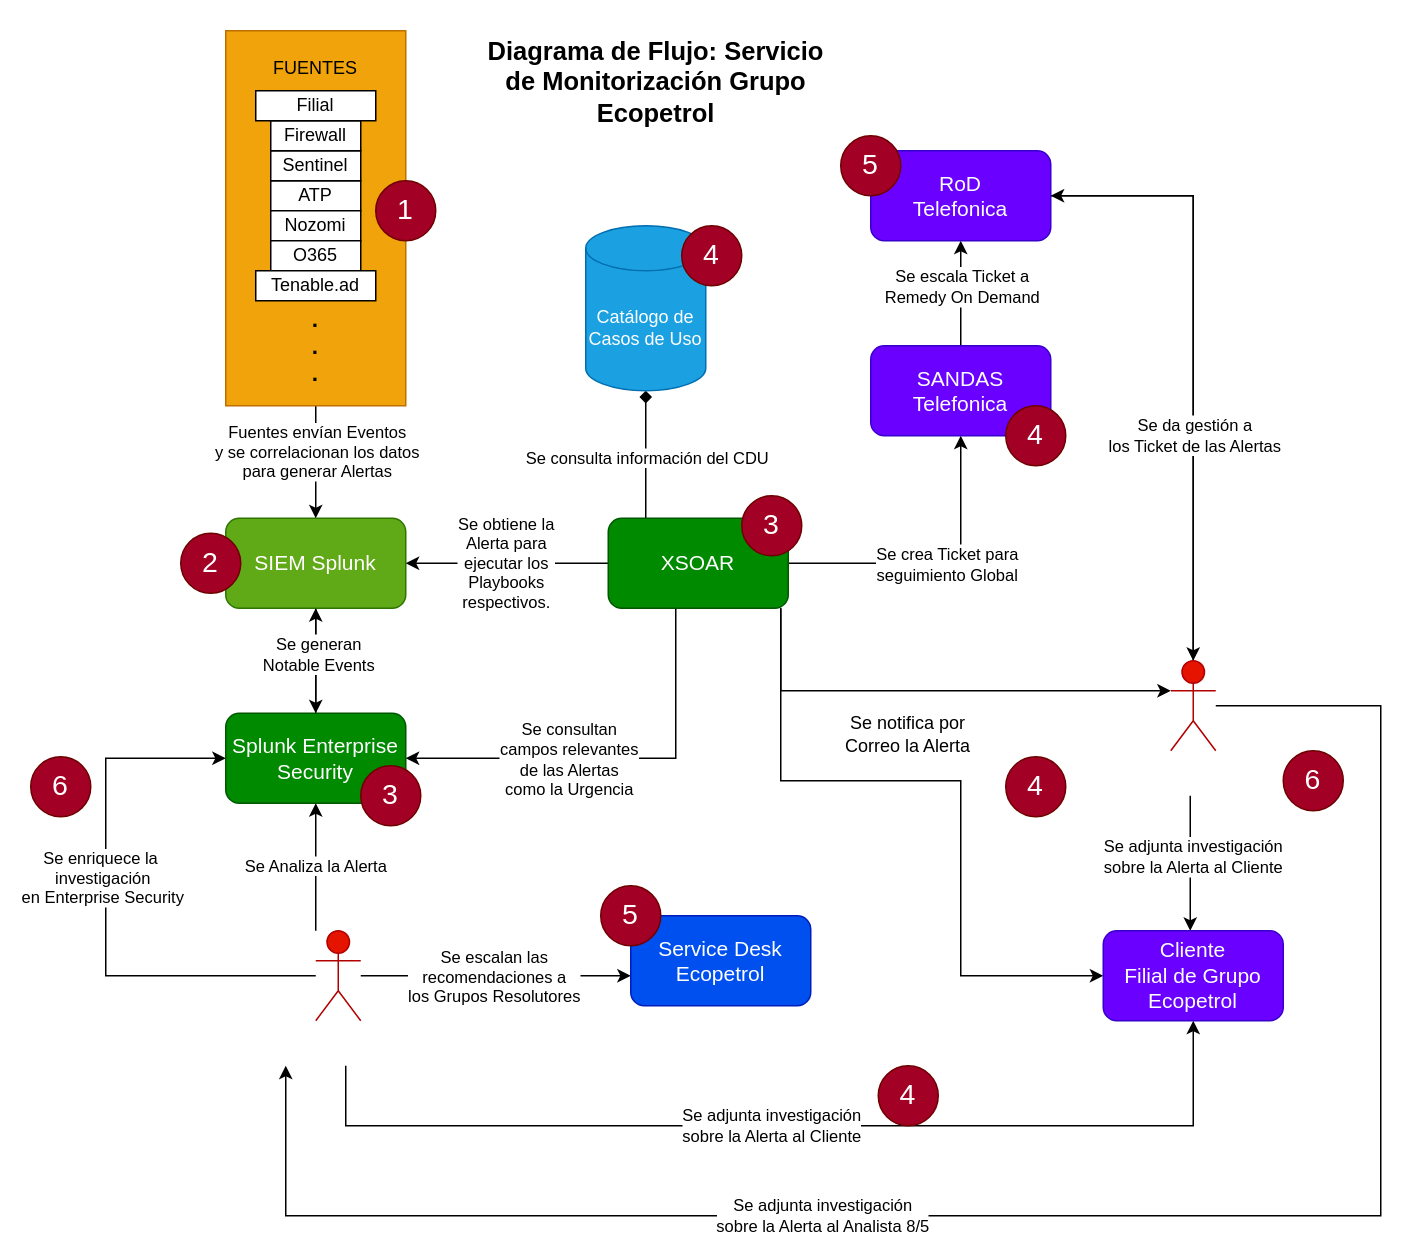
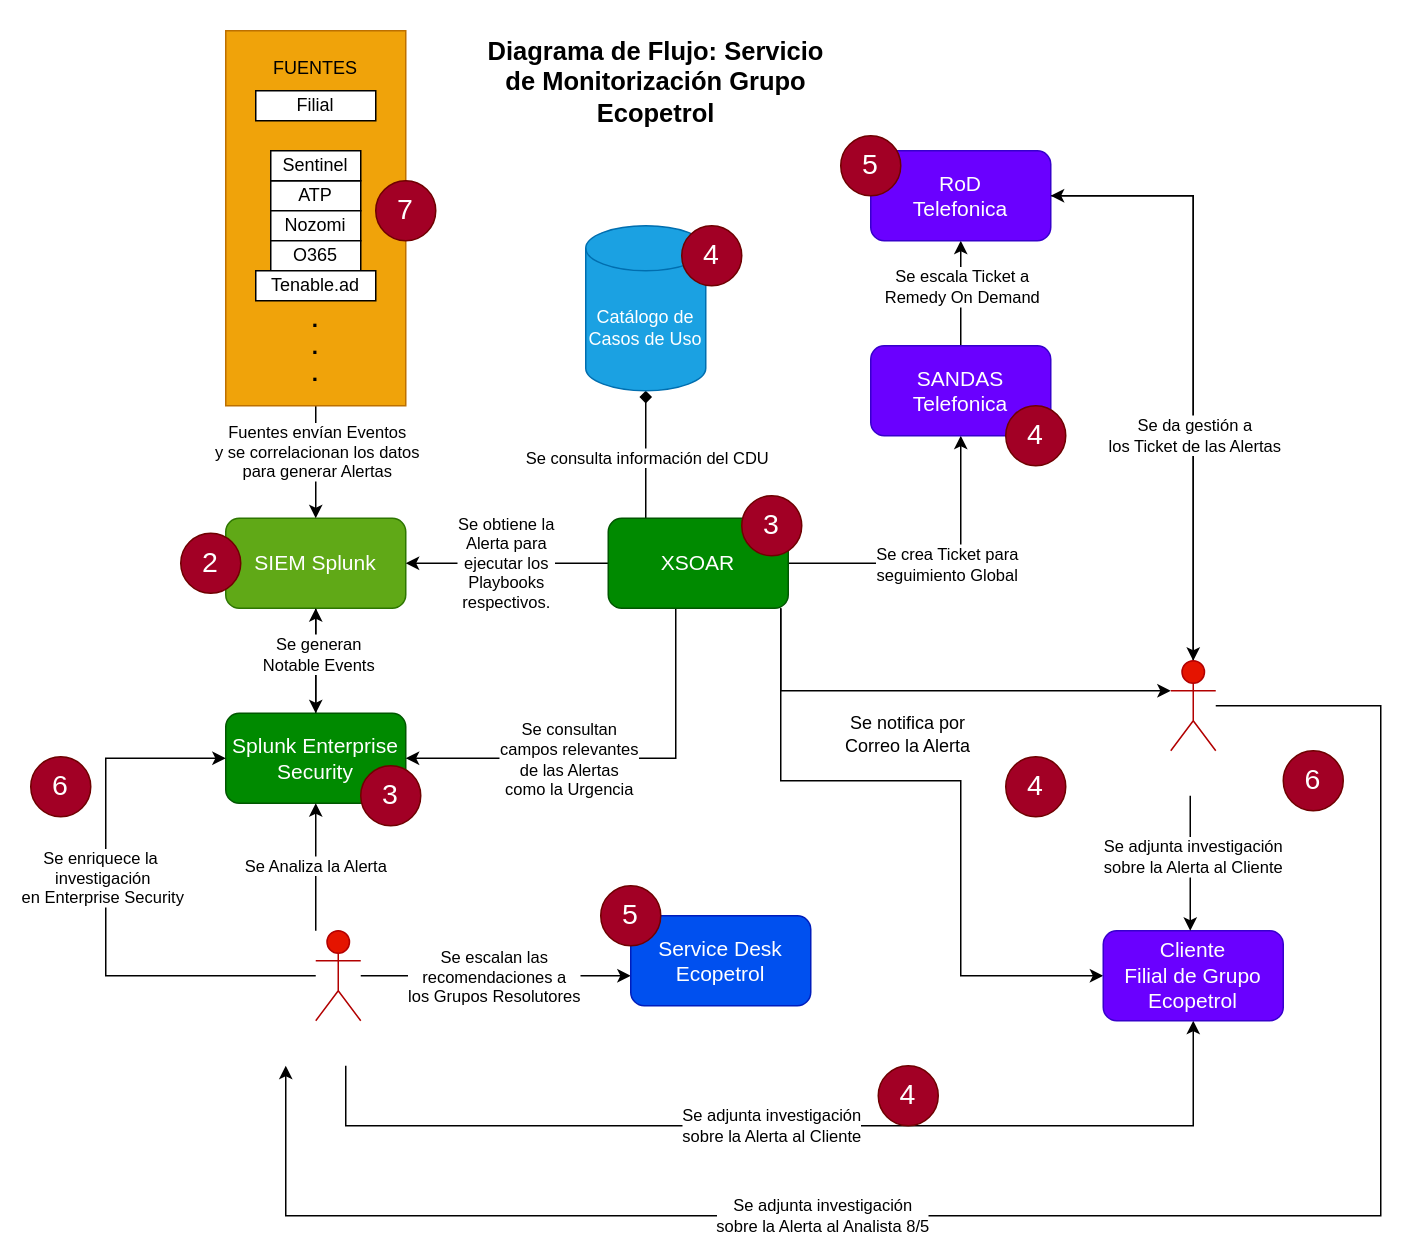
(316, 136) -> none
(406, 211) -> (406, 211)
